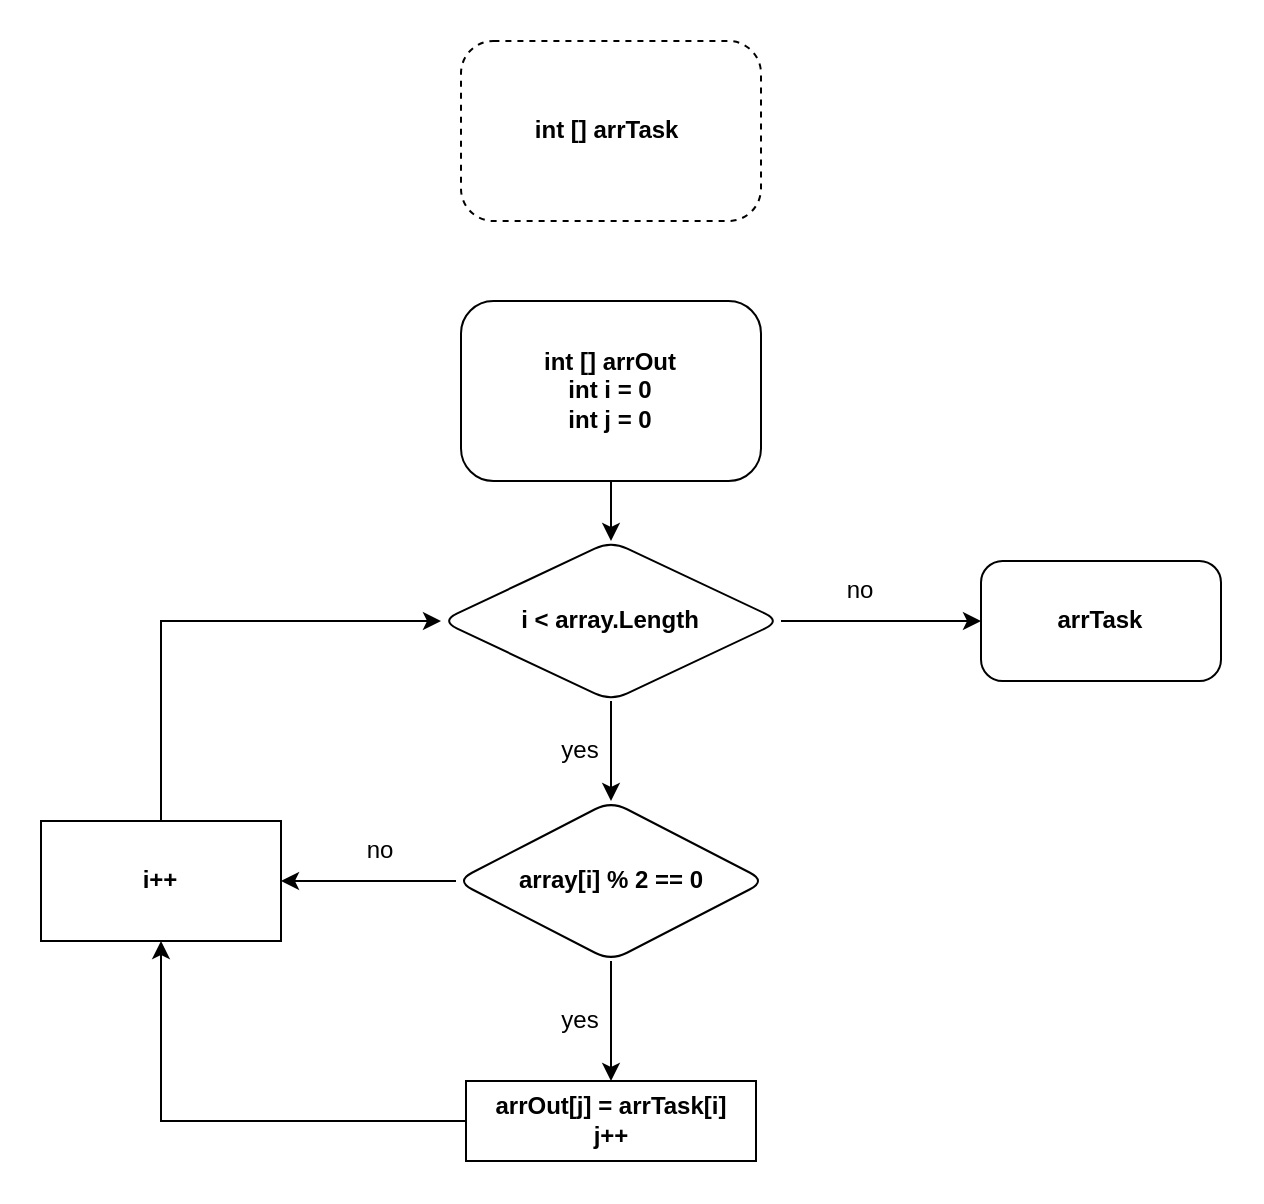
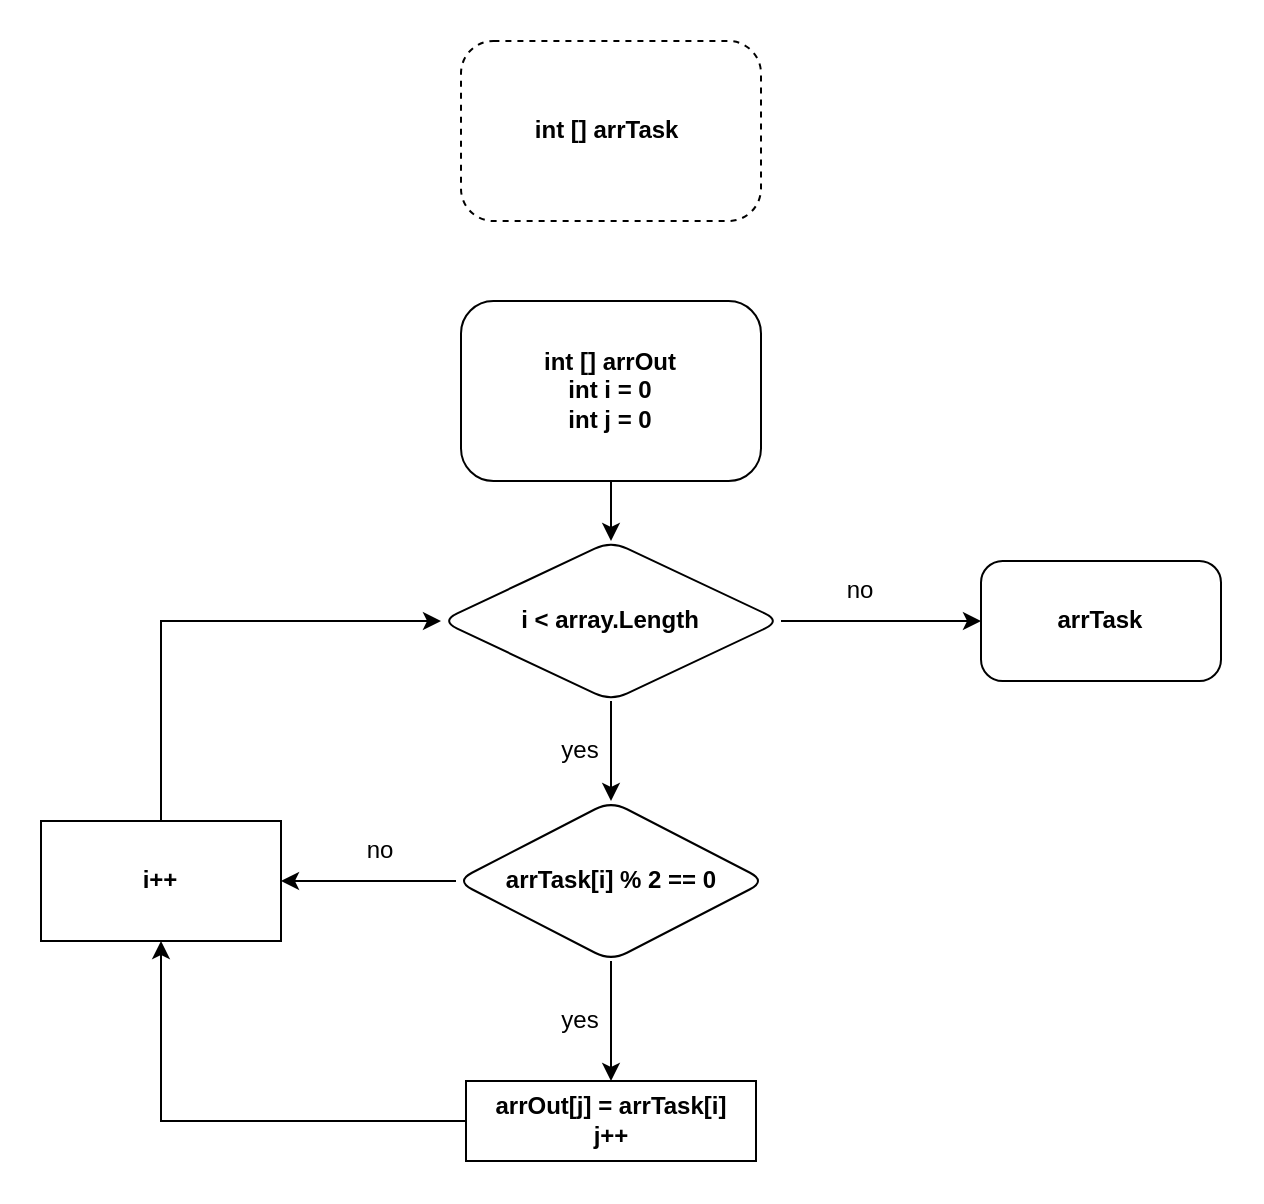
(612, 881) -> (612, 881)
